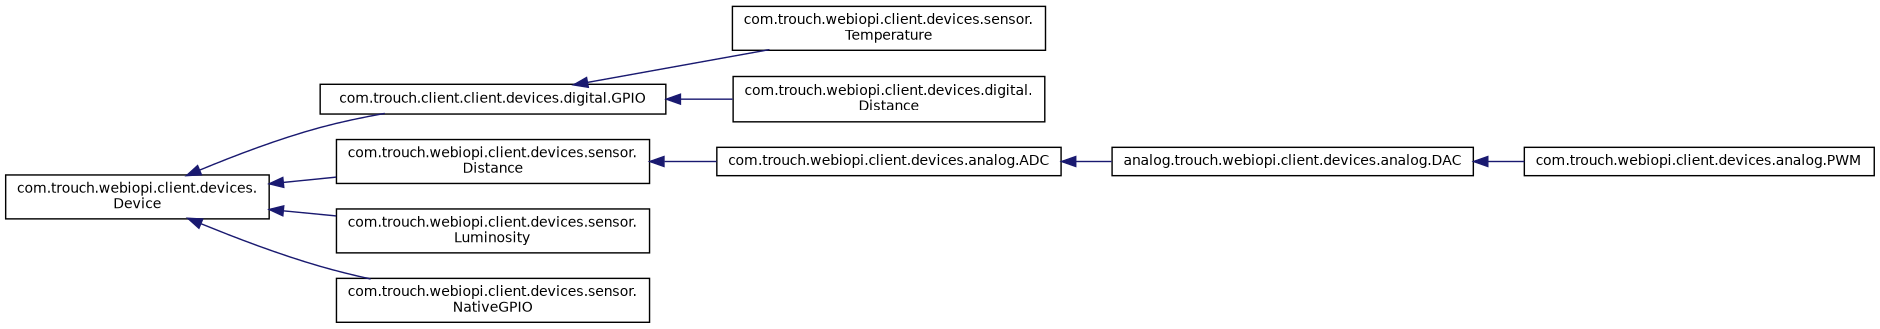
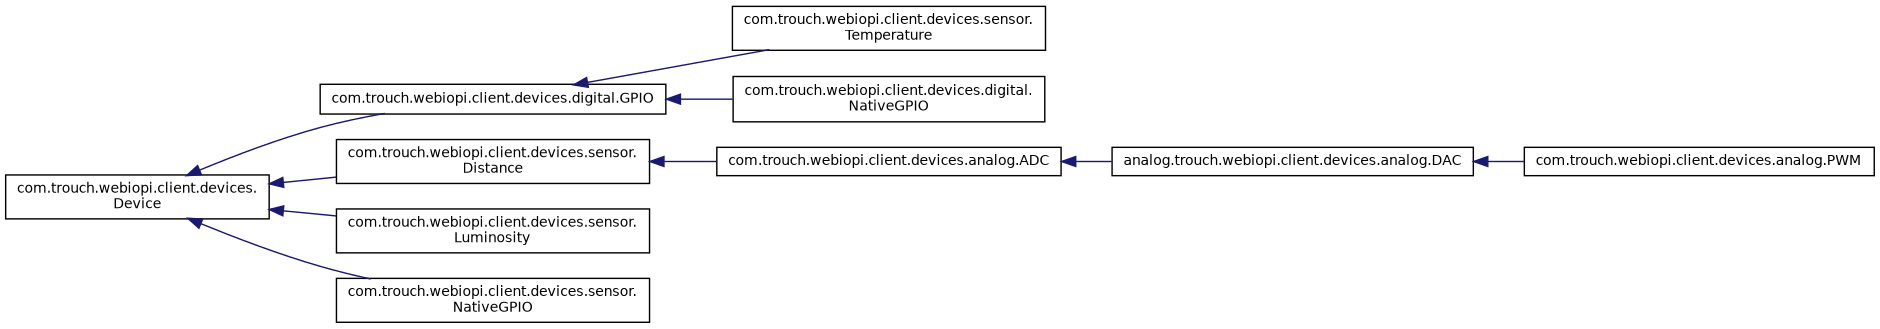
(493, 99) -> (493, 99)
(889, 99) -> (889, 99)
